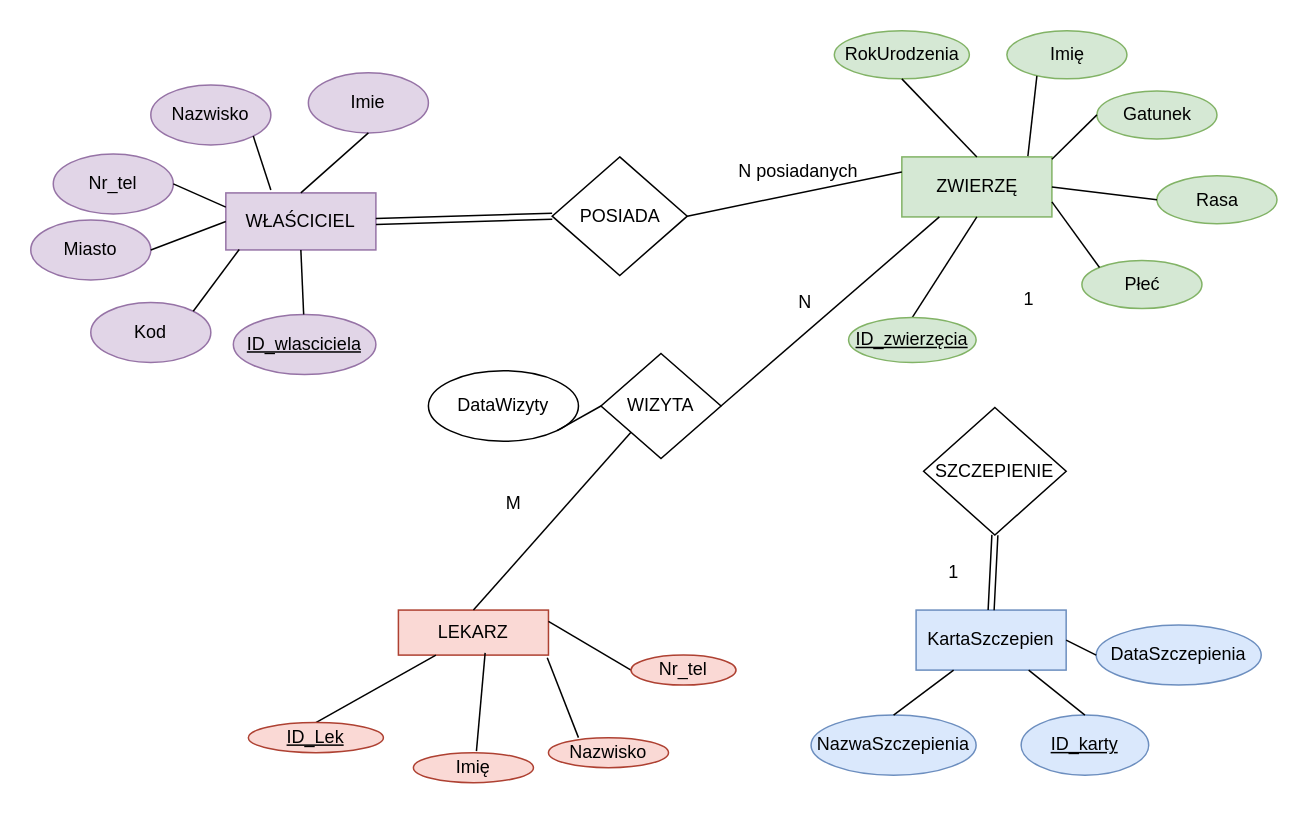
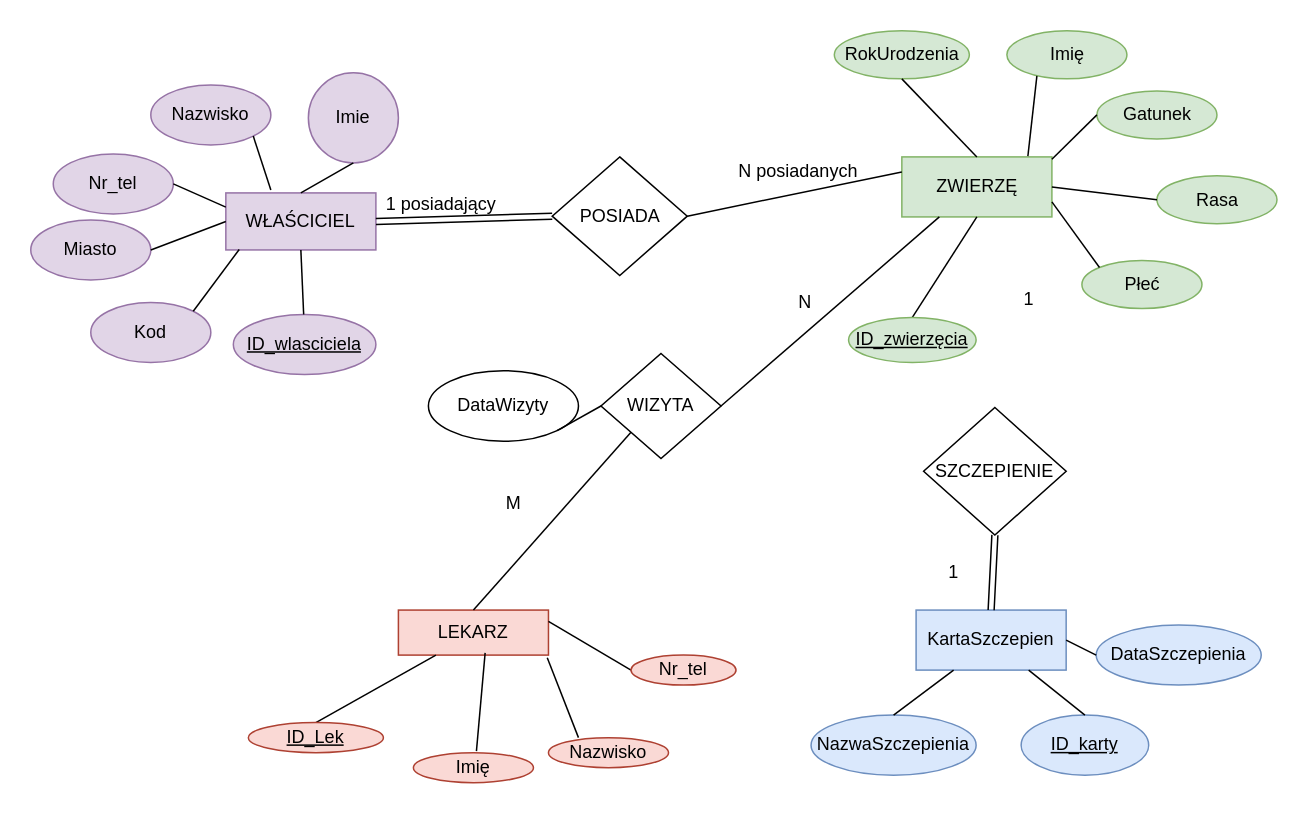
(368, 103) -> (353, 118)
none -> (451, 205)
